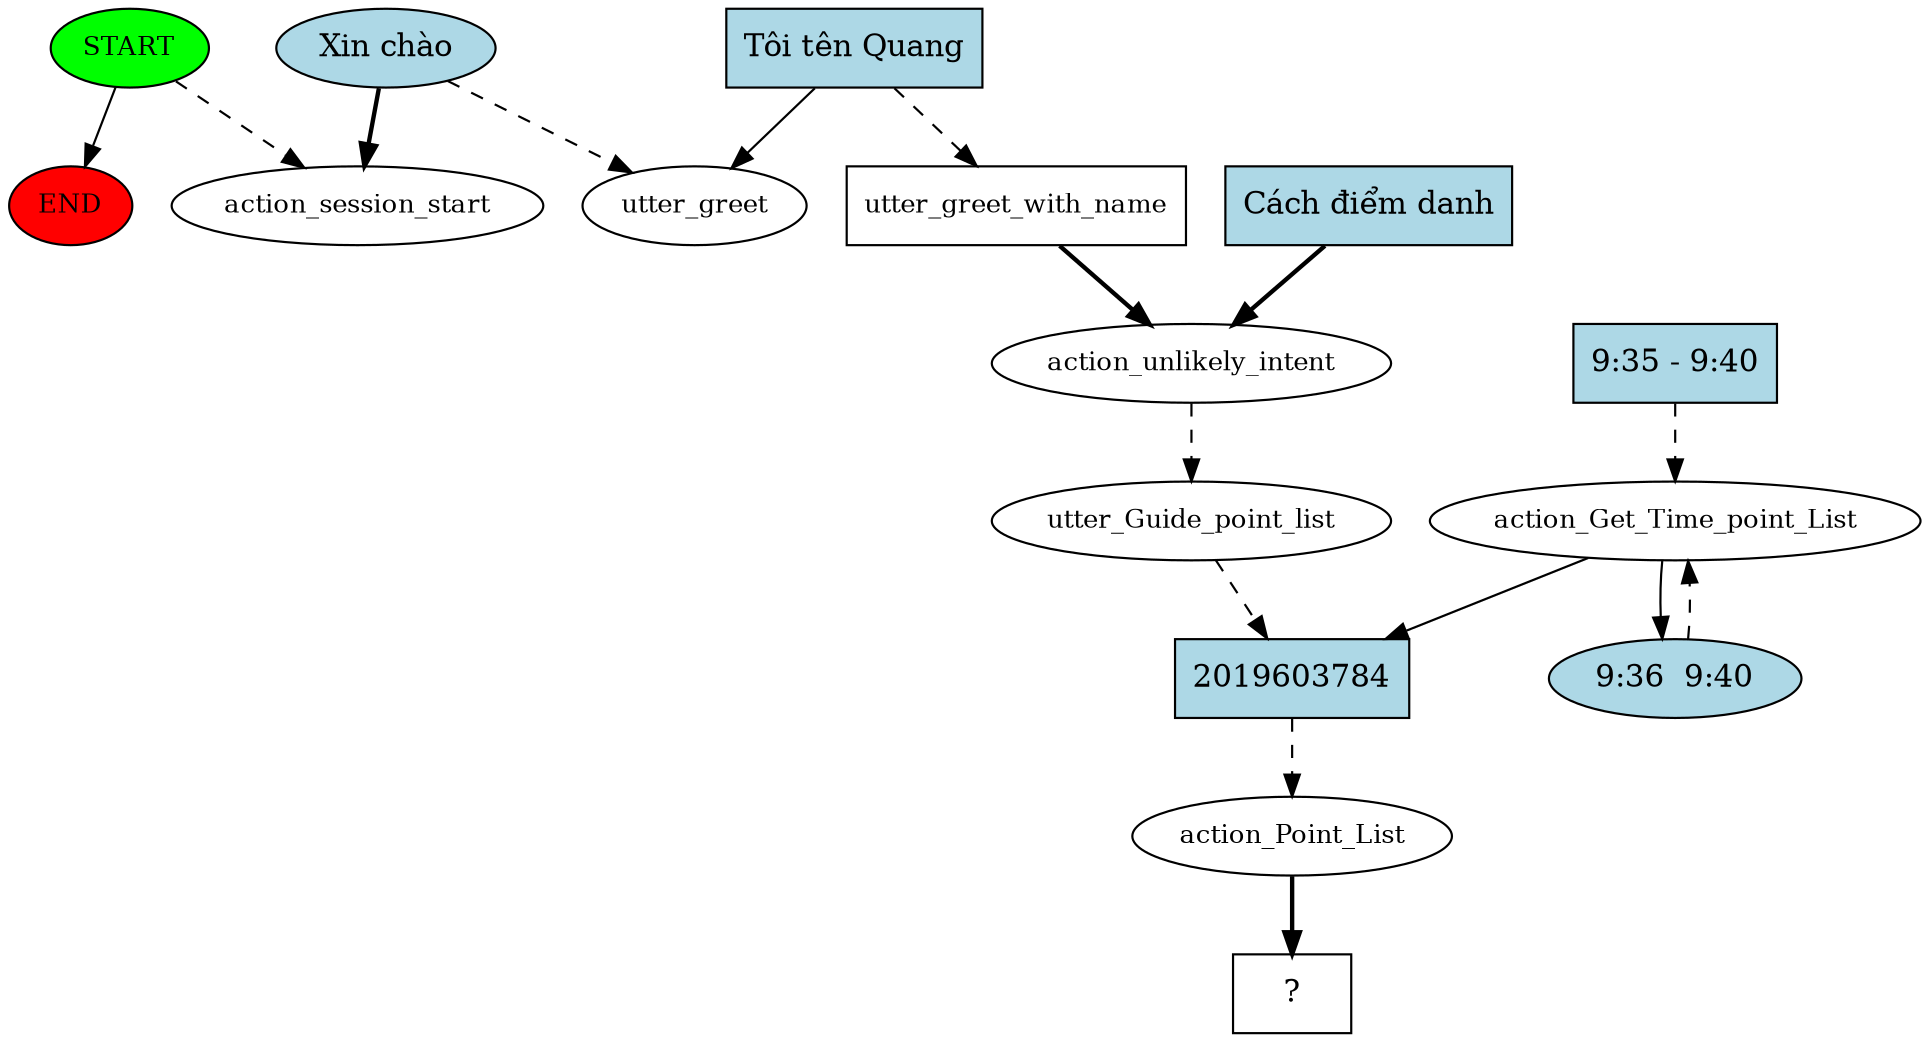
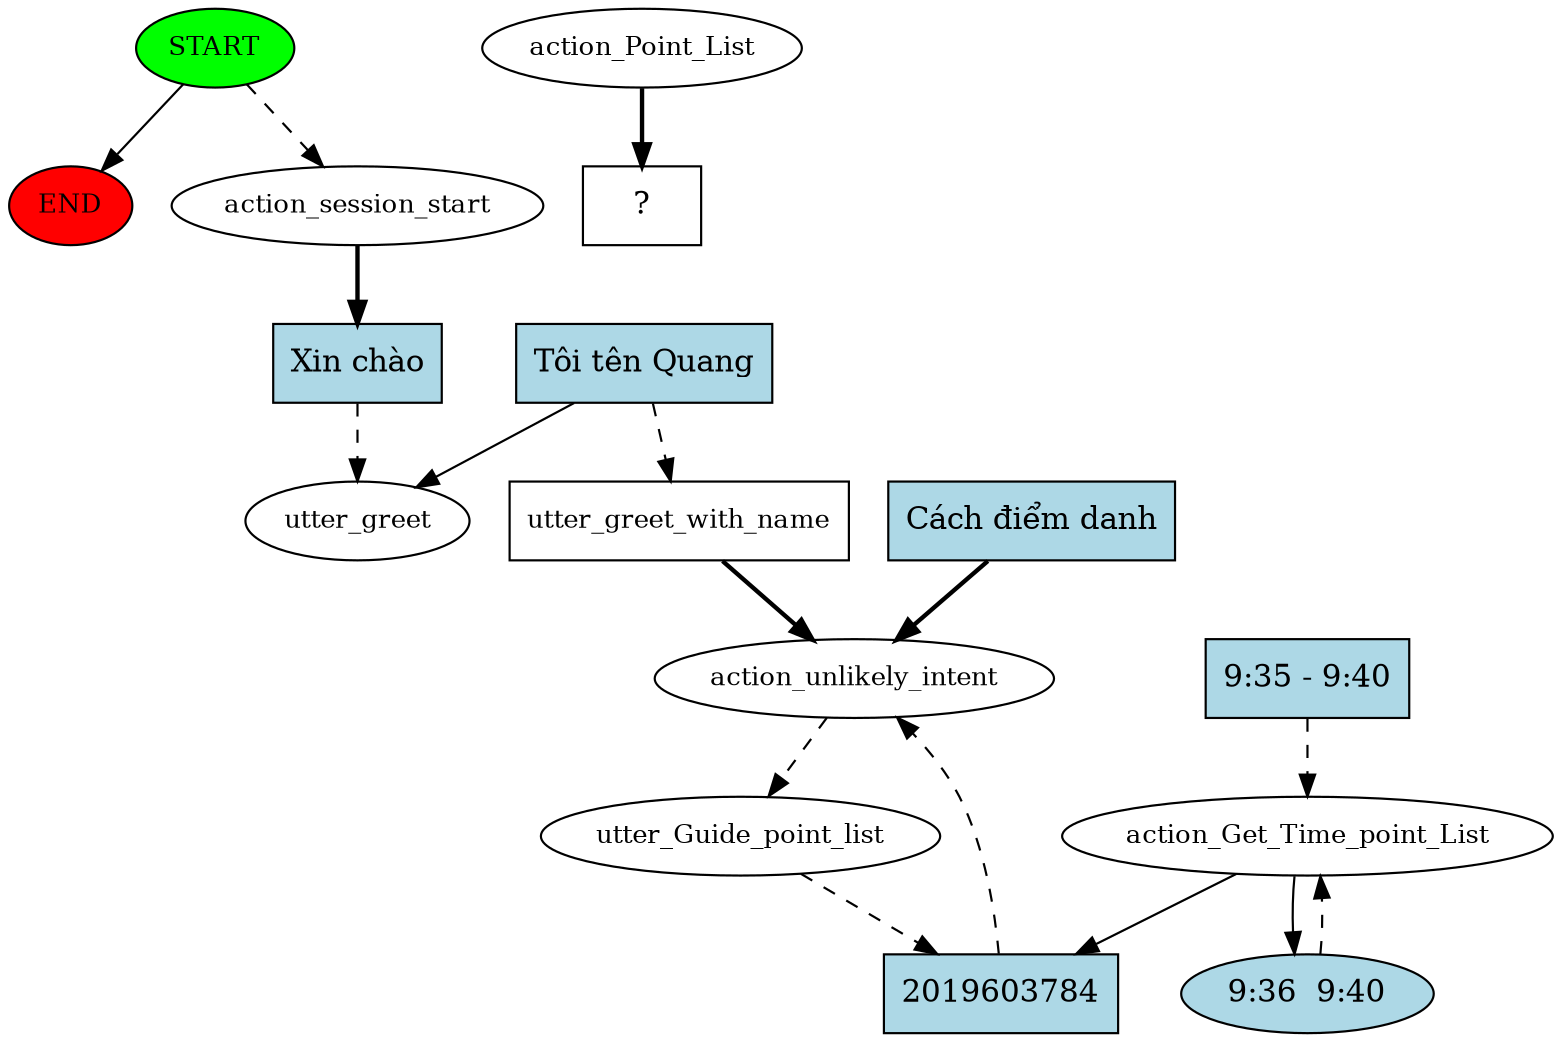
(386, 48) -> (357, 363)
(374, 116) -> (357, 274)
(1292, 747) -> (975, 835)
